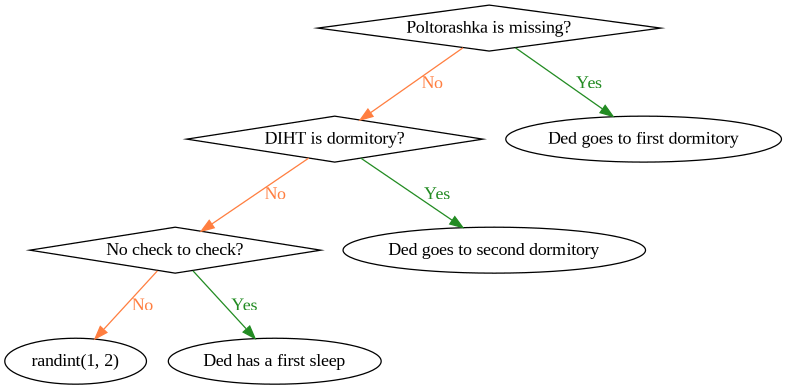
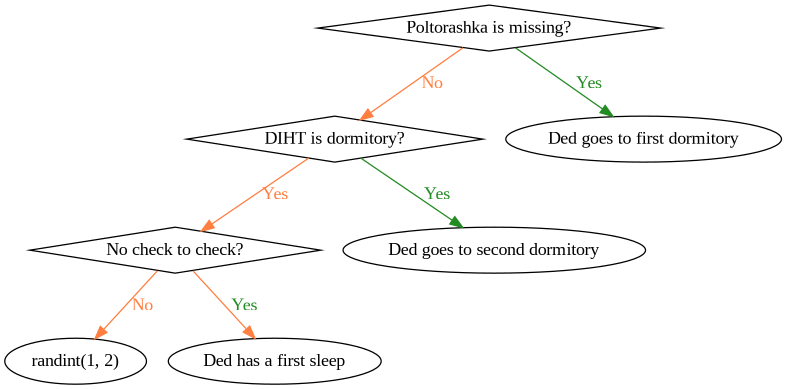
(275, 195) -> (275, 195)
(220, 300) -> (220, 300)
